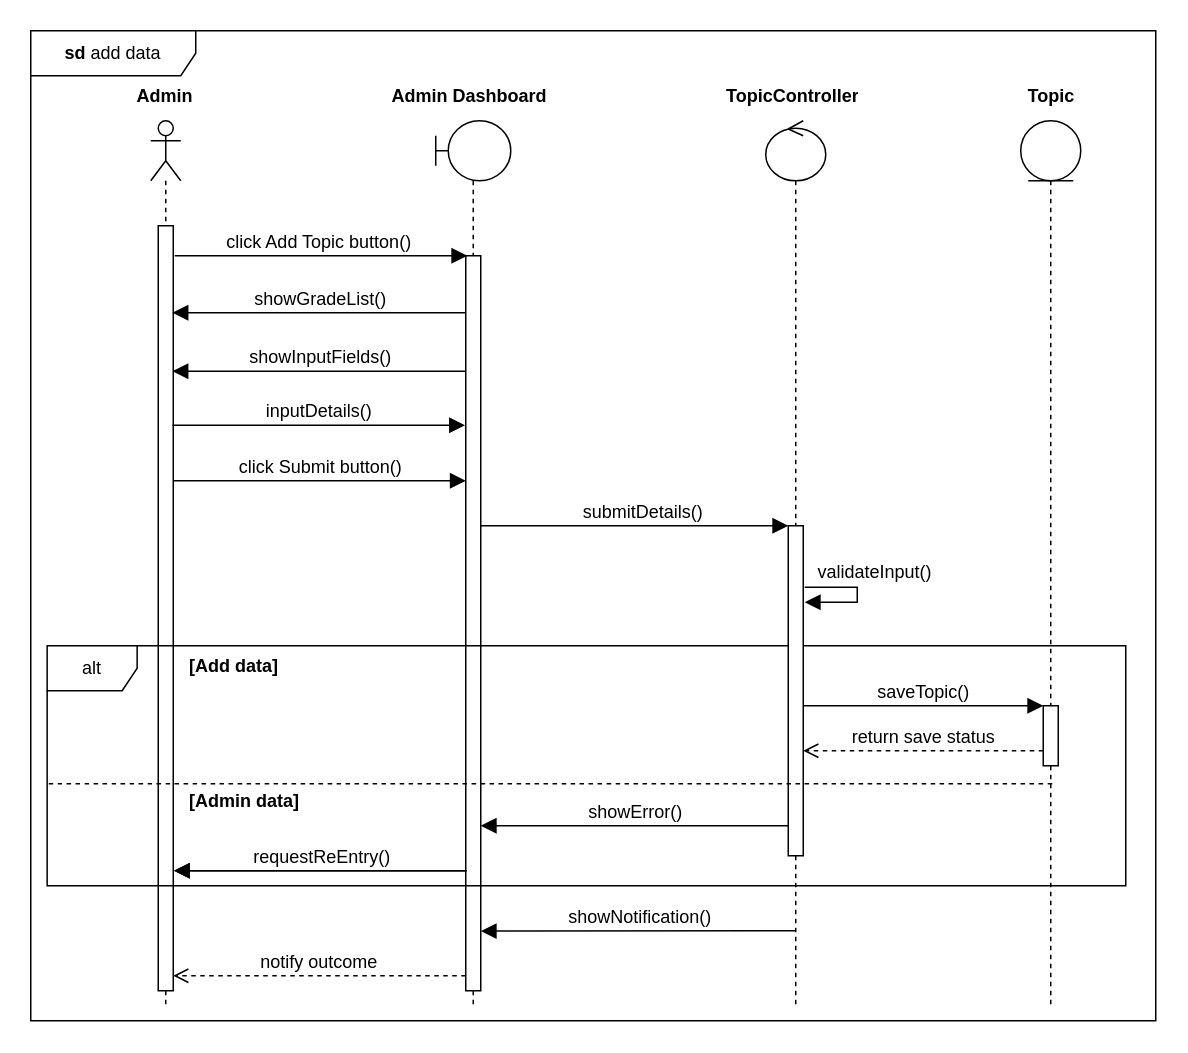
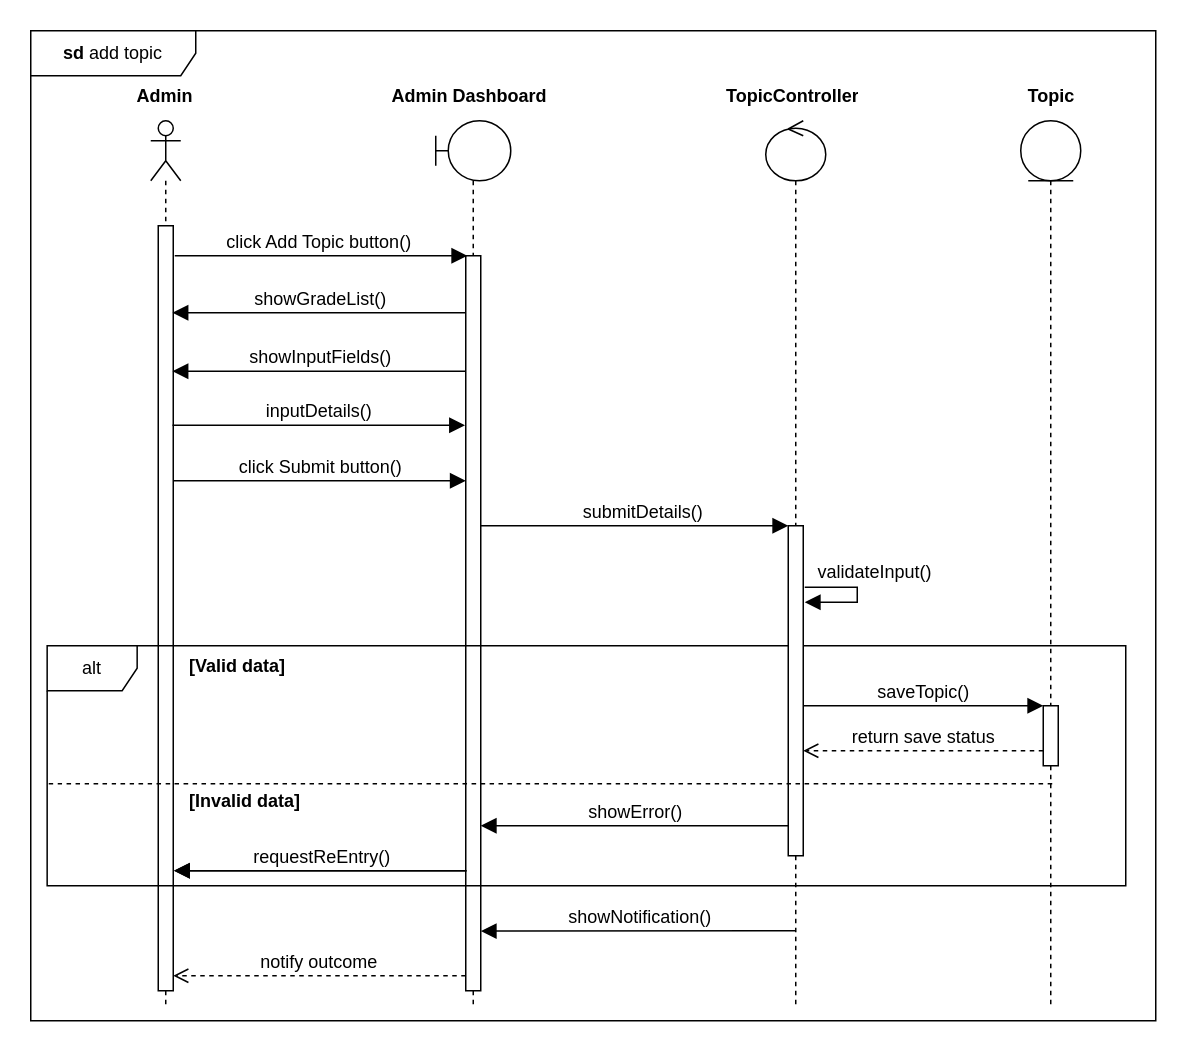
(113, 53) -> (113, 53)
(238, 667) -> (243, 667)
(246, 802) -> (253, 802)
